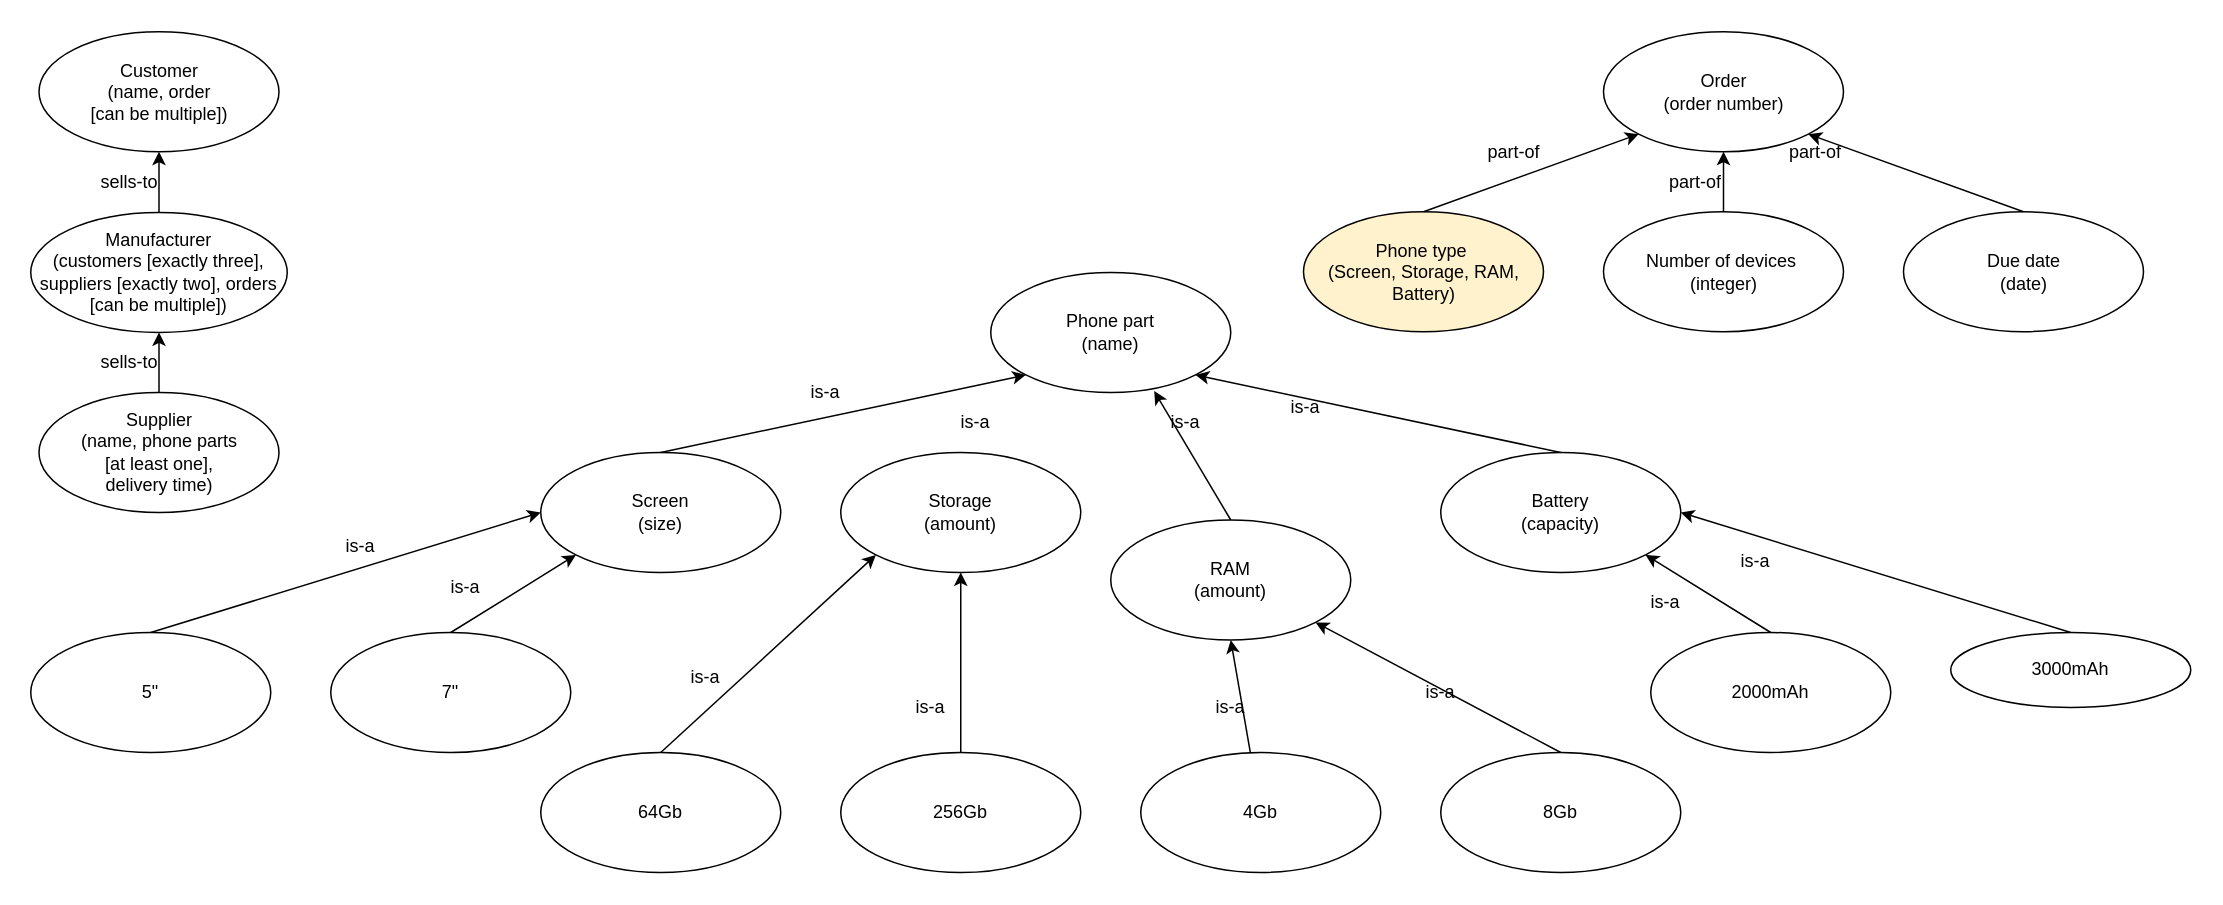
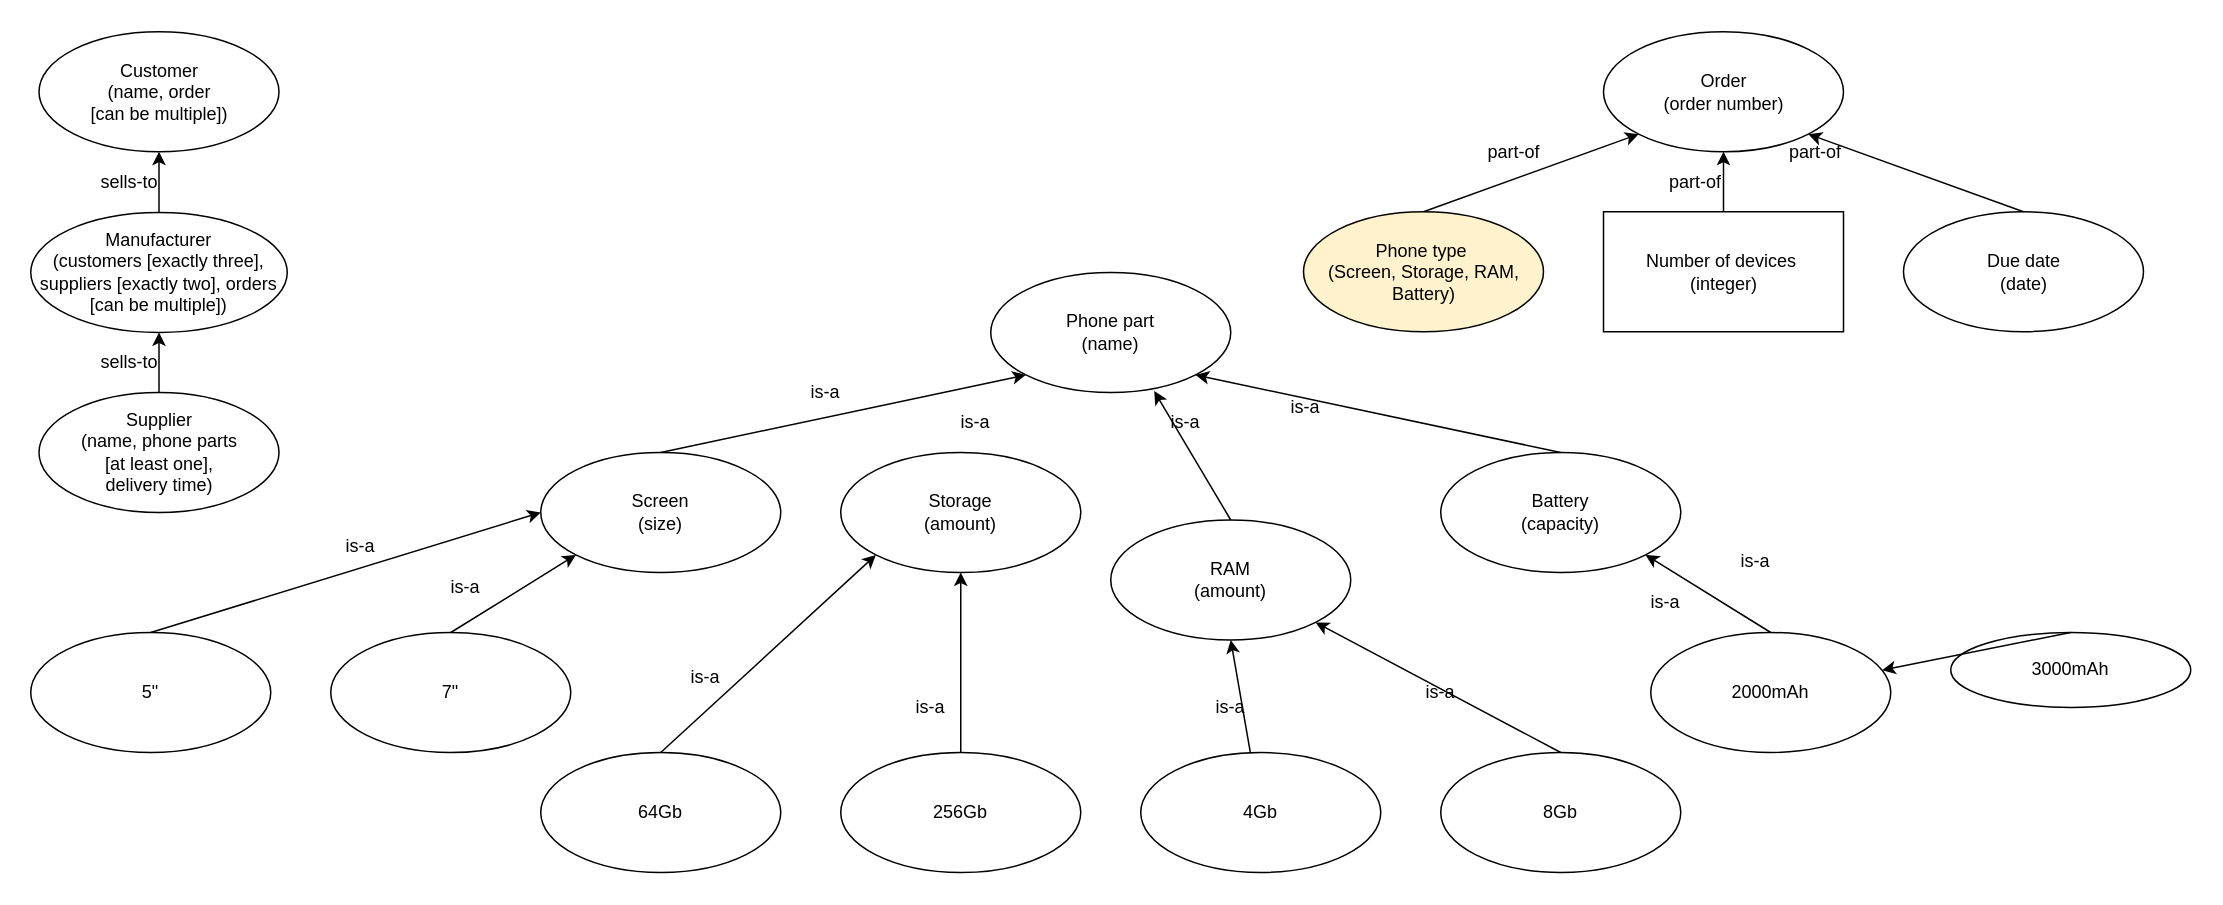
(1724, 272) -> (1724, 272)
(1880, 574) -> (1981, 650)
